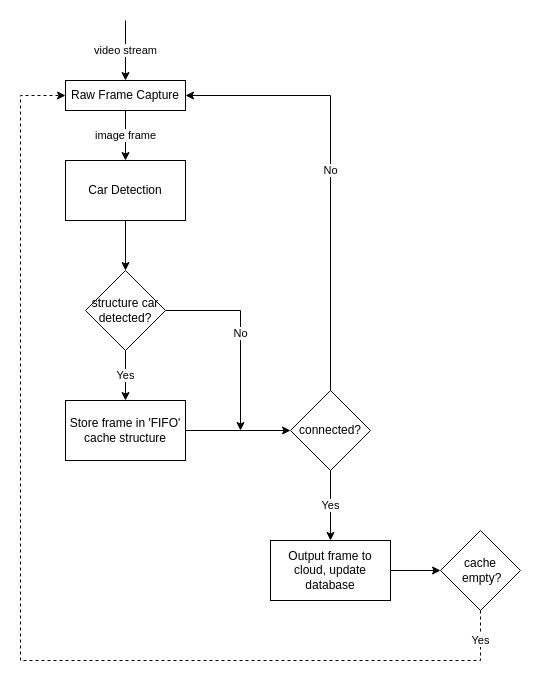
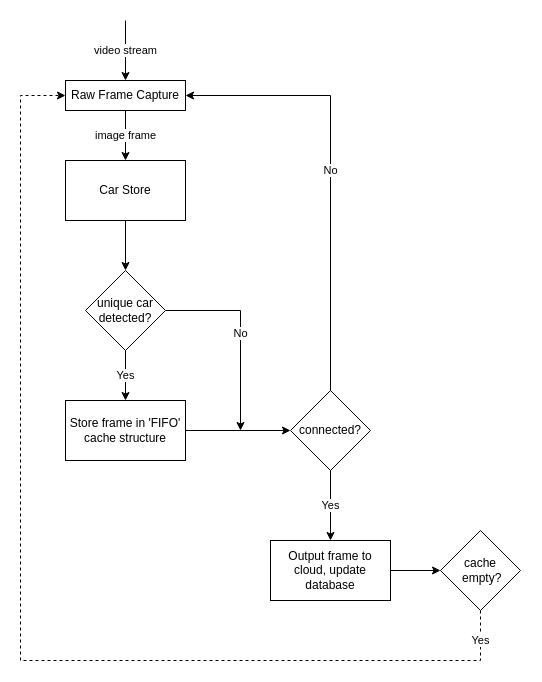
(126, 191) -> (126, 191)
(126, 311) -> (126, 311)
